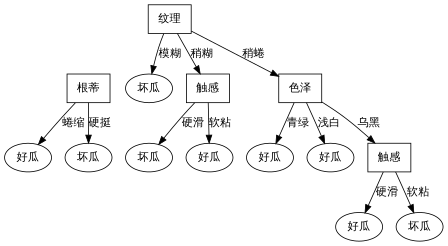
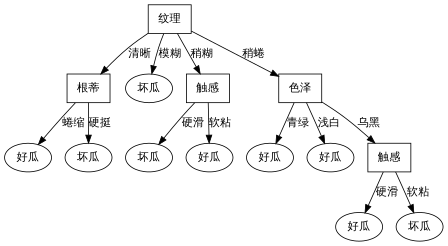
none -> (126, 49)
